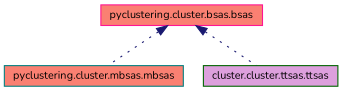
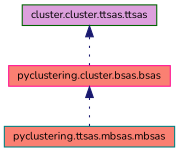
(231, 49) -> (89, 51)
(94, 76) -> (89, 137)
